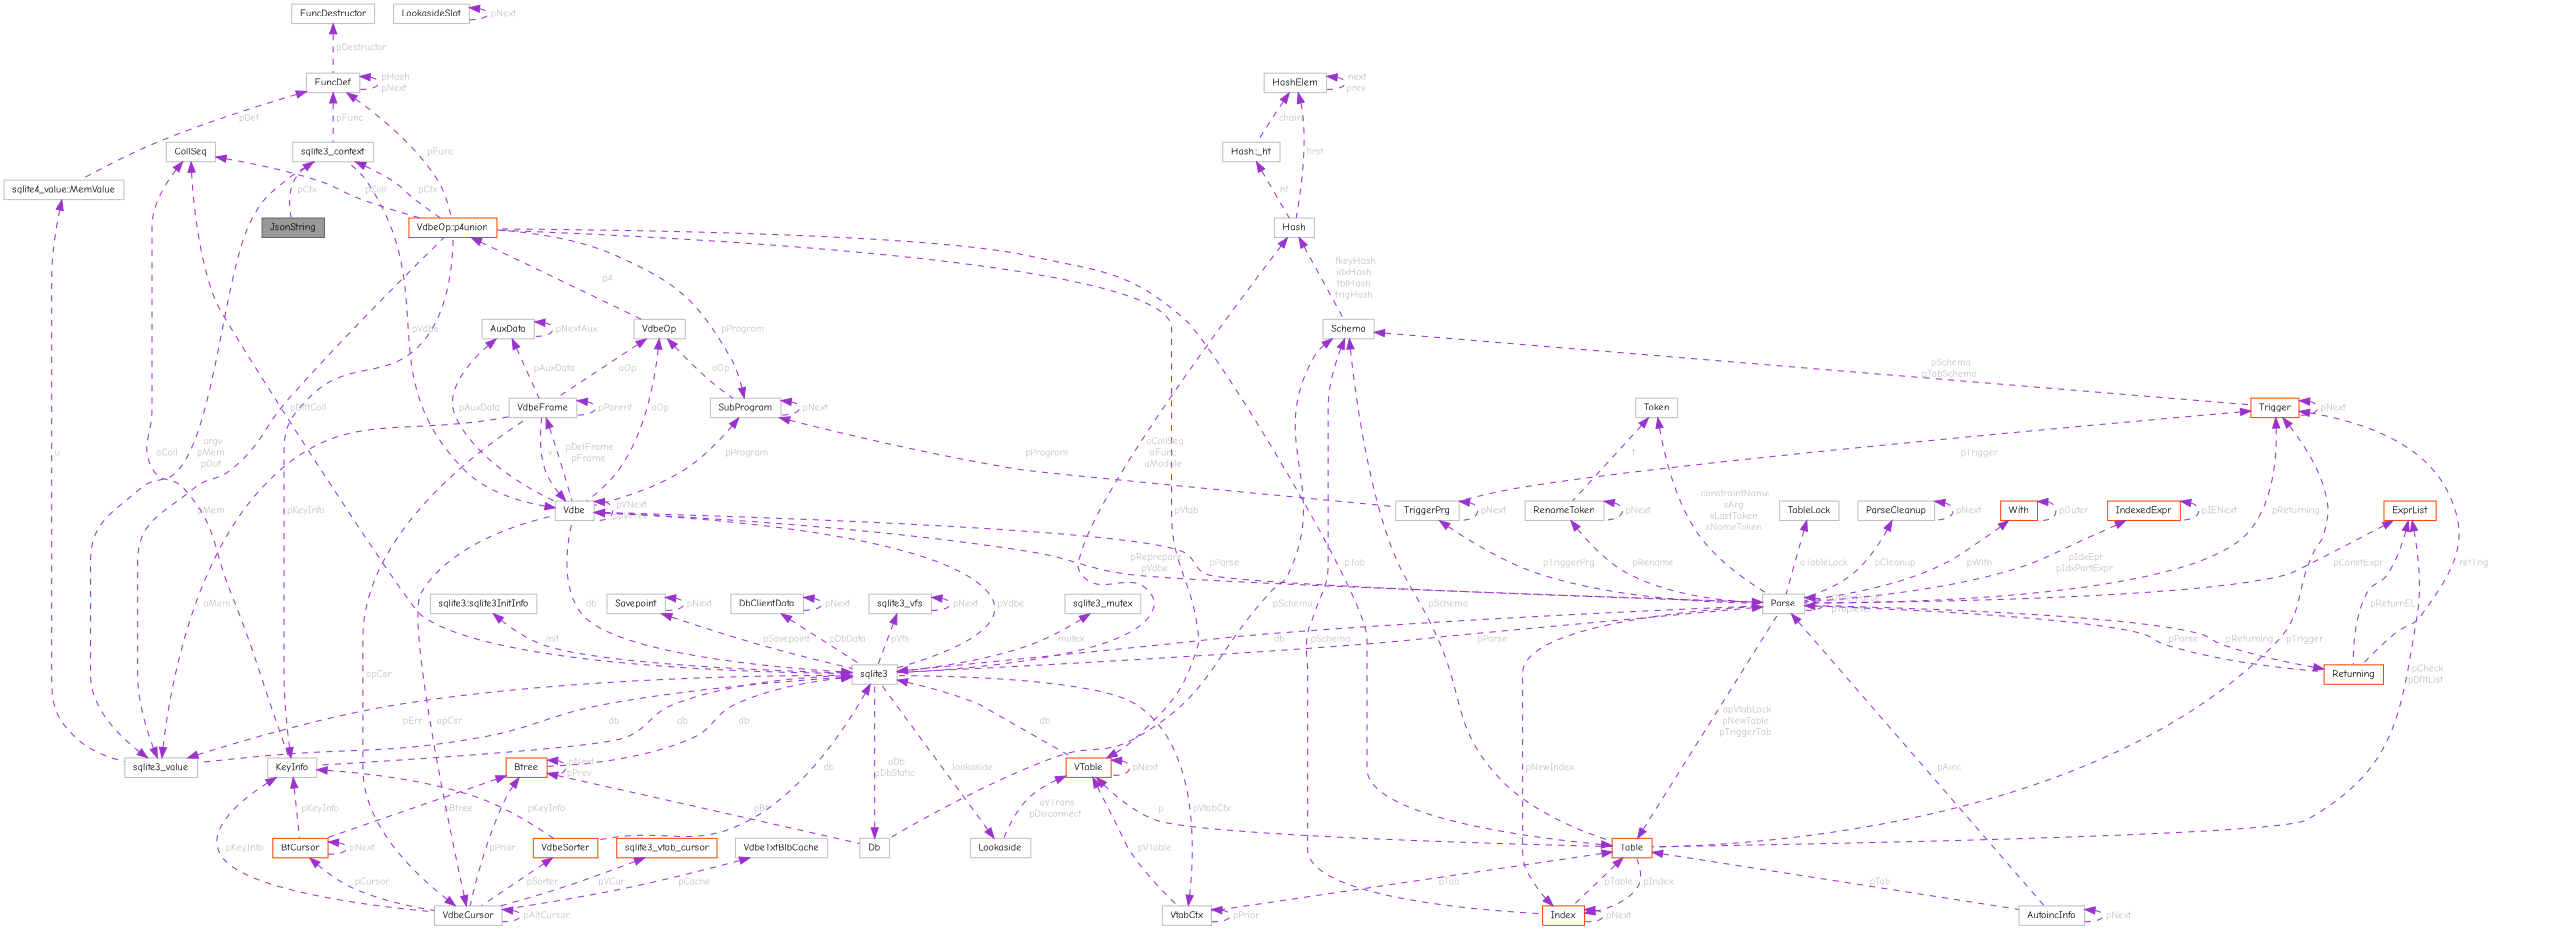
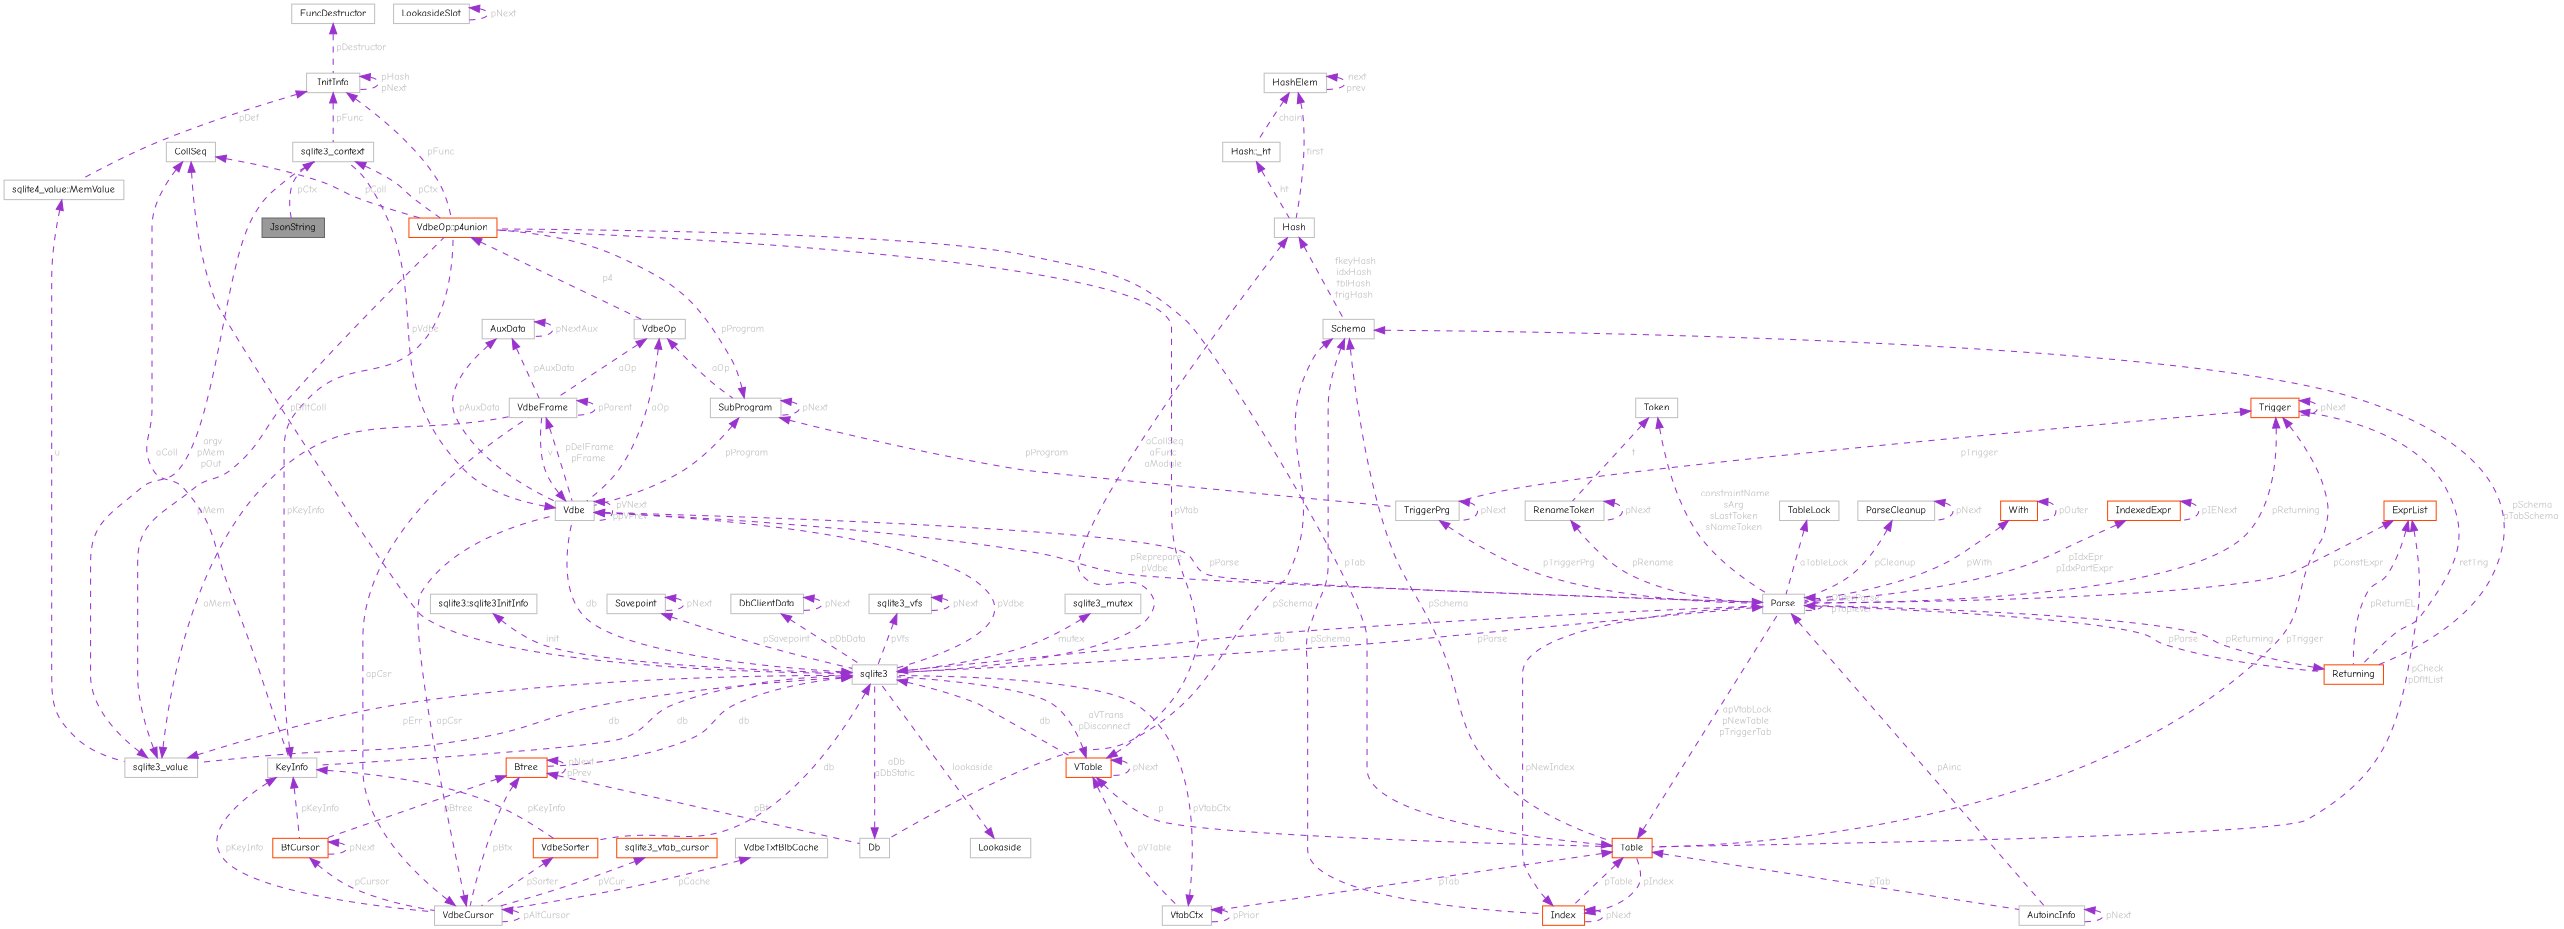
(333, 83) -> (333, 83)
(1818, 369) -> (2075, 357)
(1024, 803) -> (1003, 689)
(501, 848) -> (501, 848)
